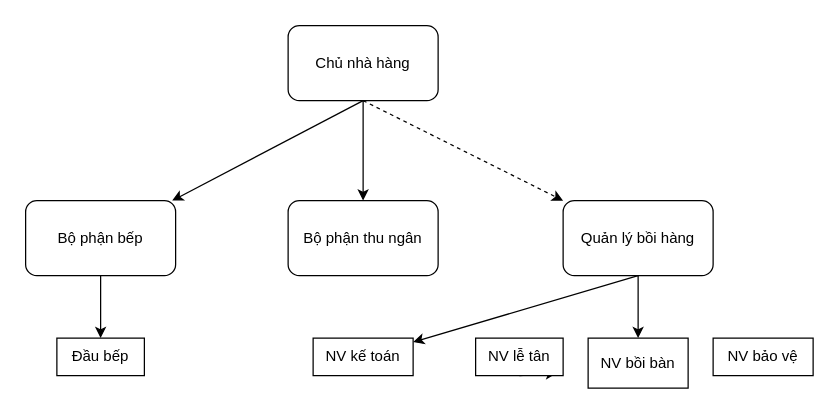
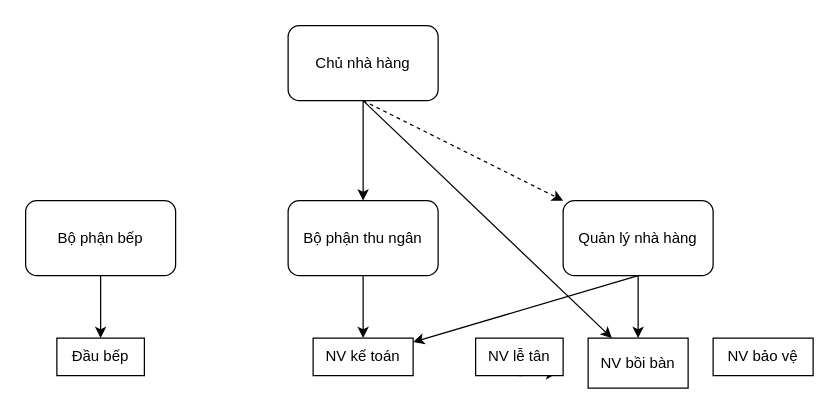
(271, 149) -> (487, 219)
(638, 238) -> (638, 238)
none -> (363, 303)
